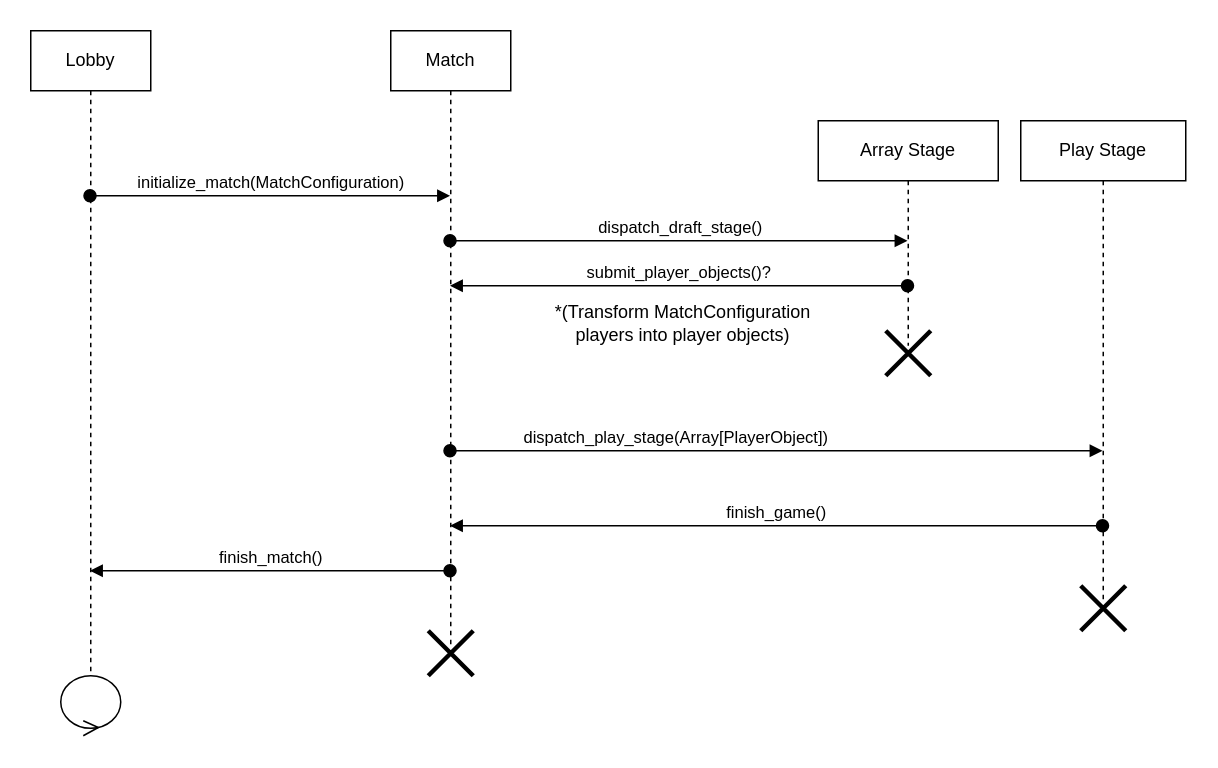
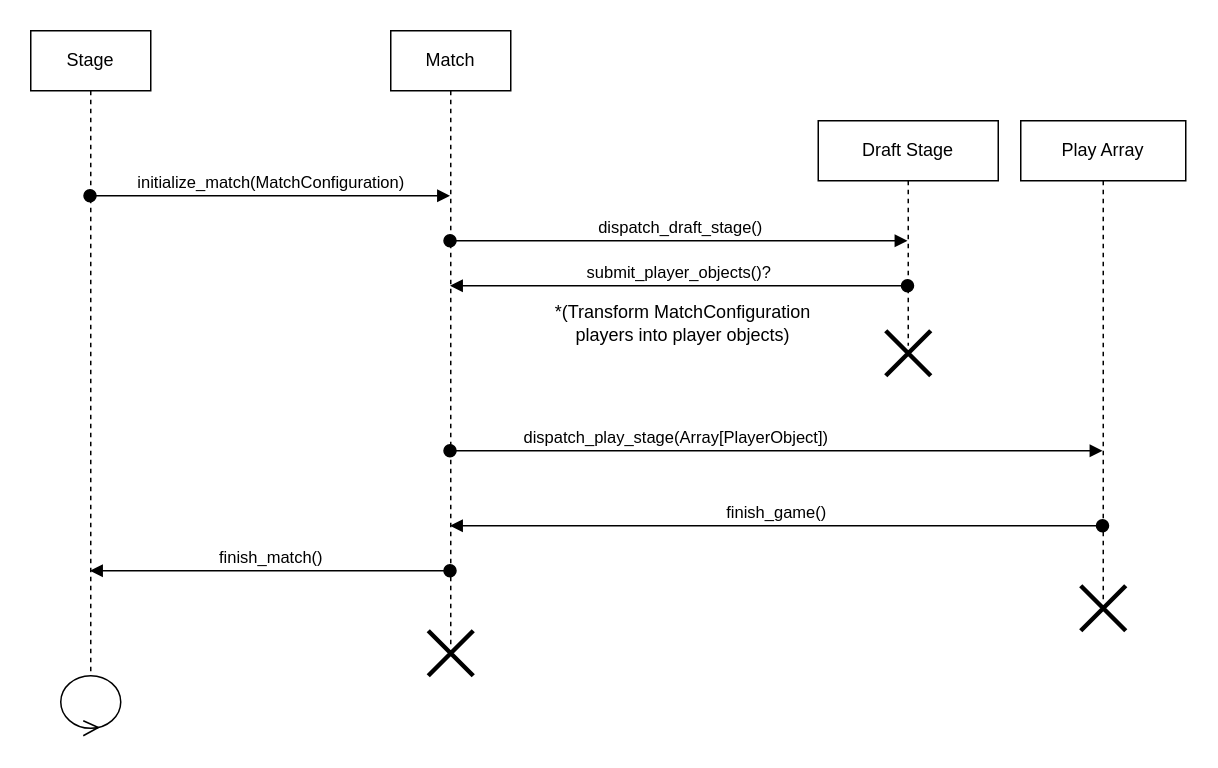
(91, 61) -> (91, 61)
(908, 151) -> (908, 151)
(1103, 151) -> (1103, 151)
